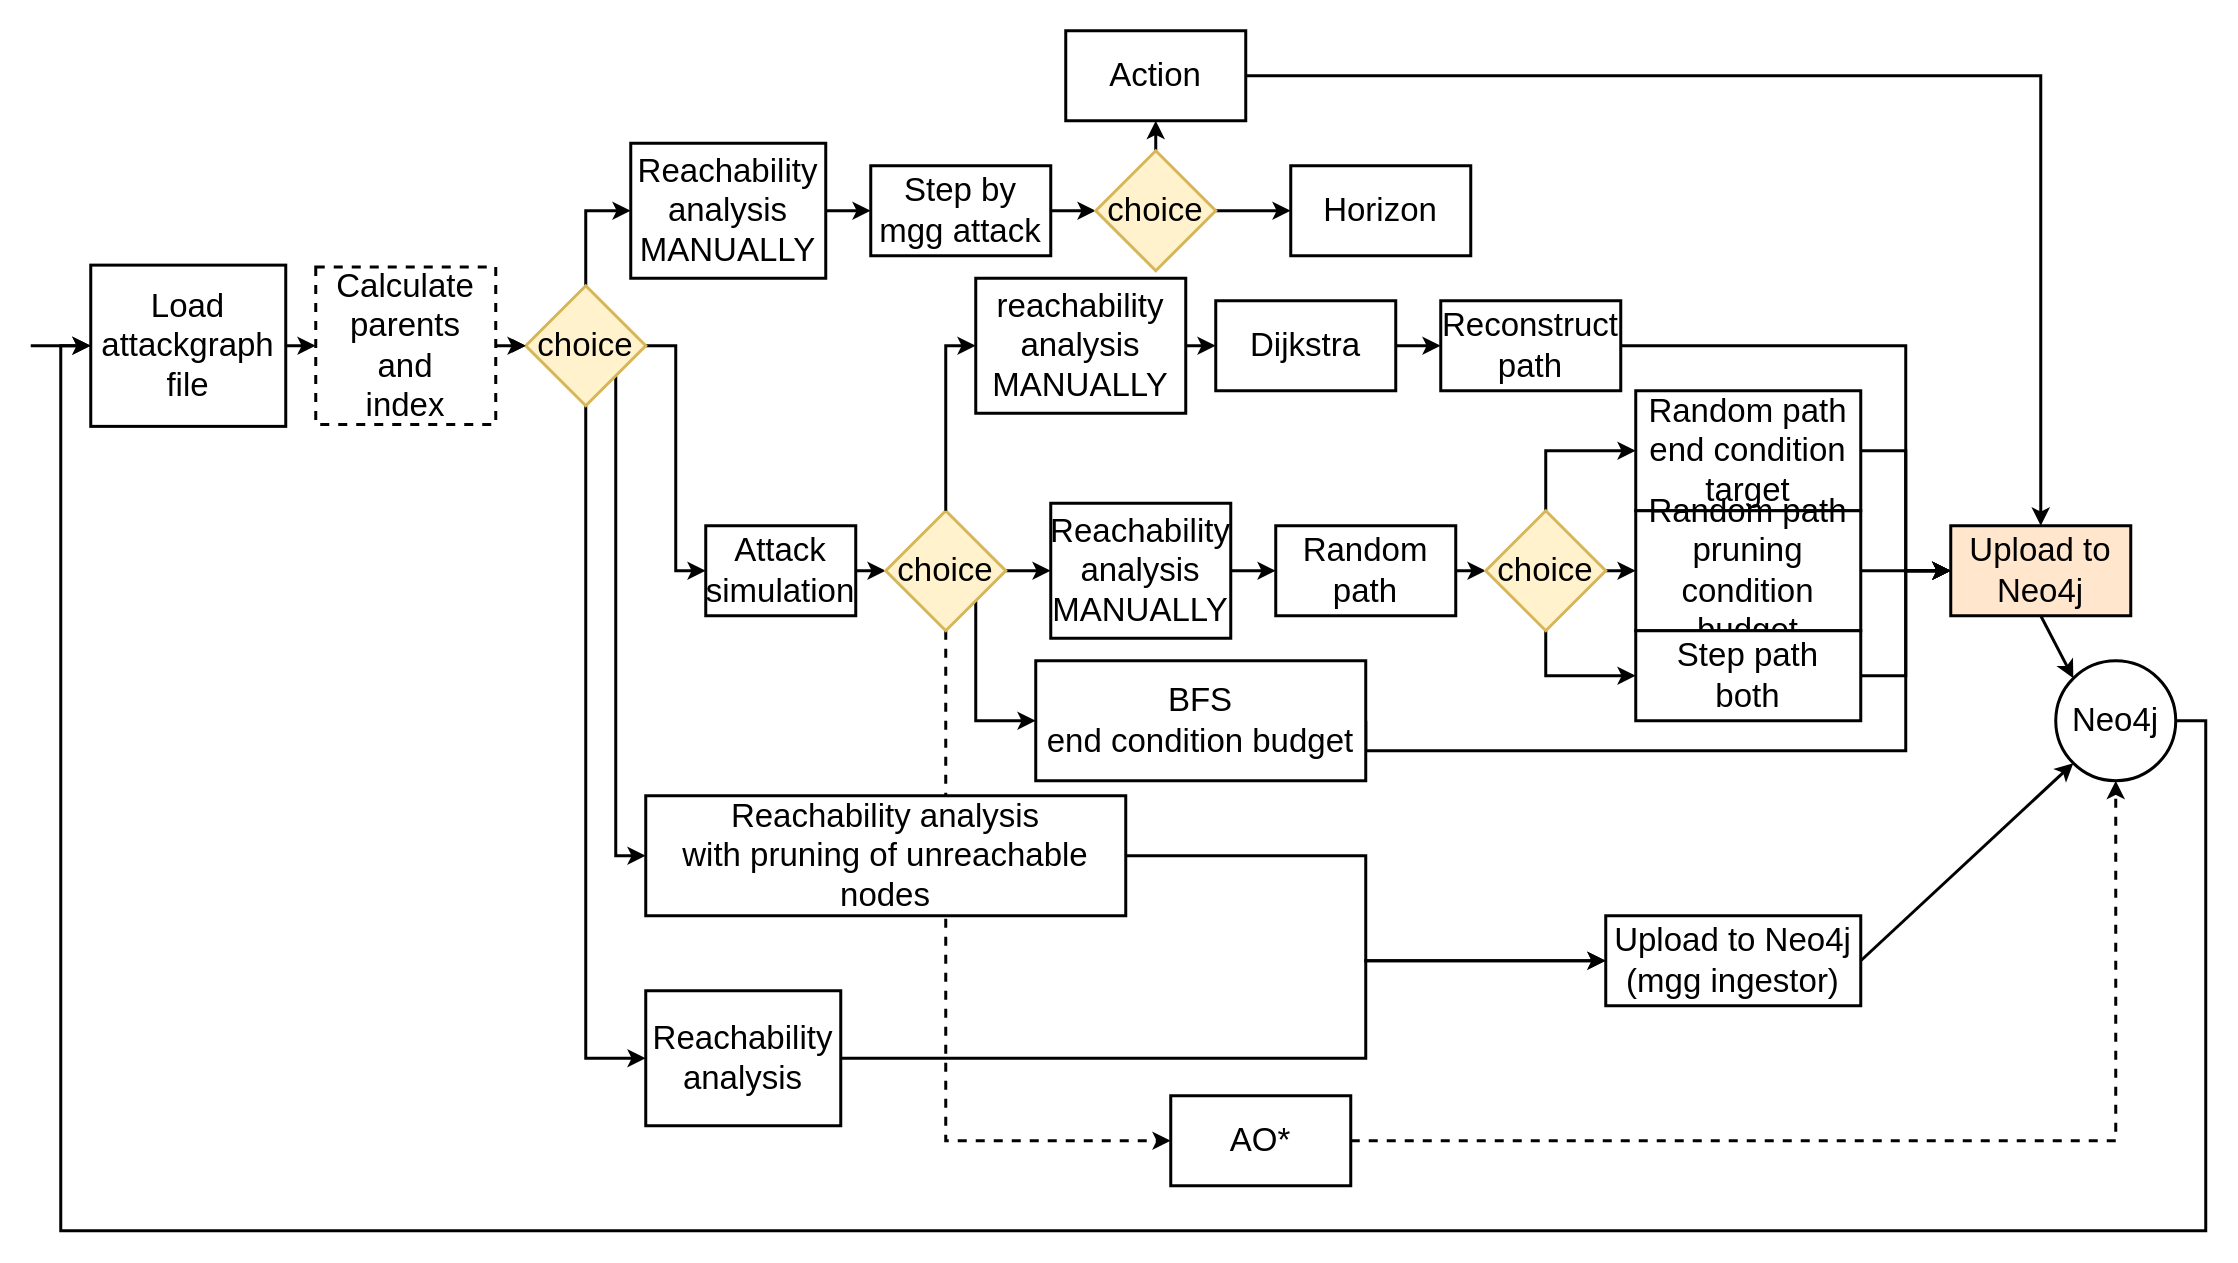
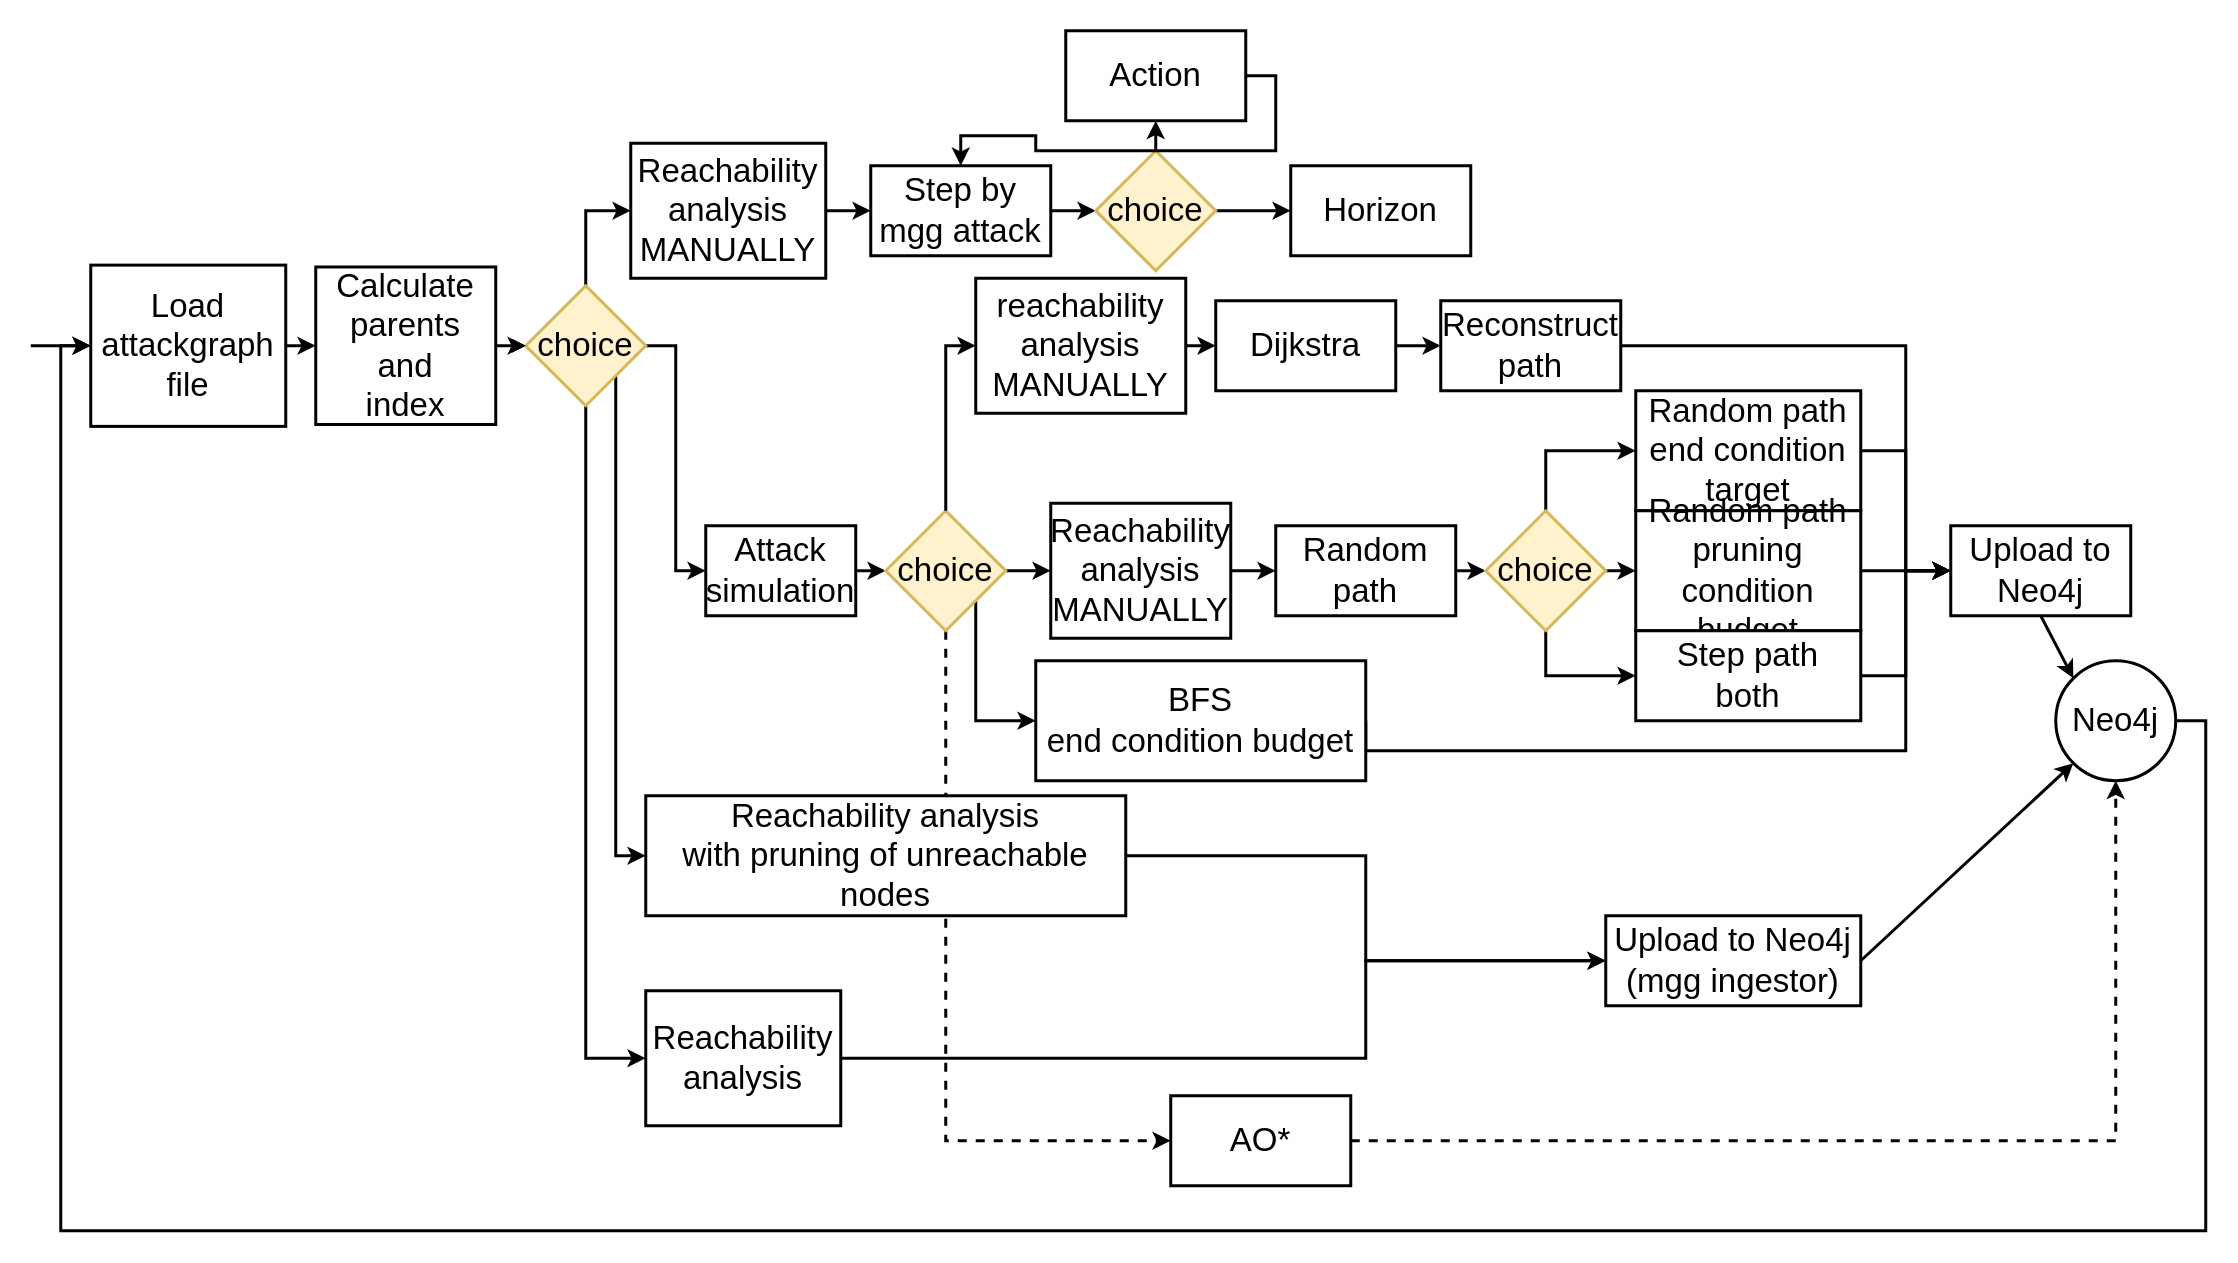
(1875, 76) -> (1142, 151)
(406, 346) -> (406, 346)
(2041, 571) -> (2041, 571)
